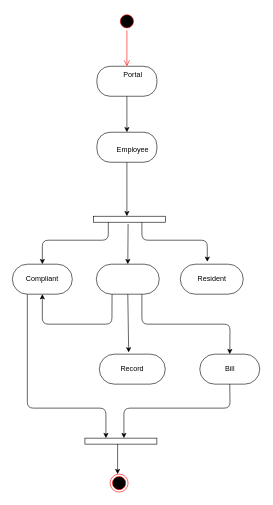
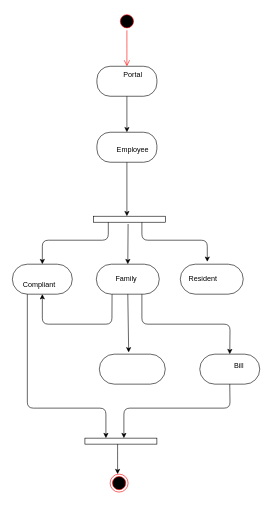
(42, 279) -> (39, 285)
none -> (126, 279)
(212, 279) -> (203, 279)
(132, 369) -> none
(230, 369) -> (239, 366)
